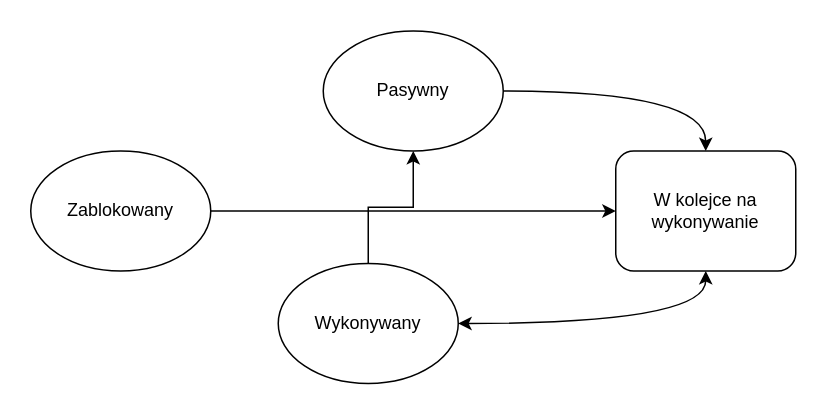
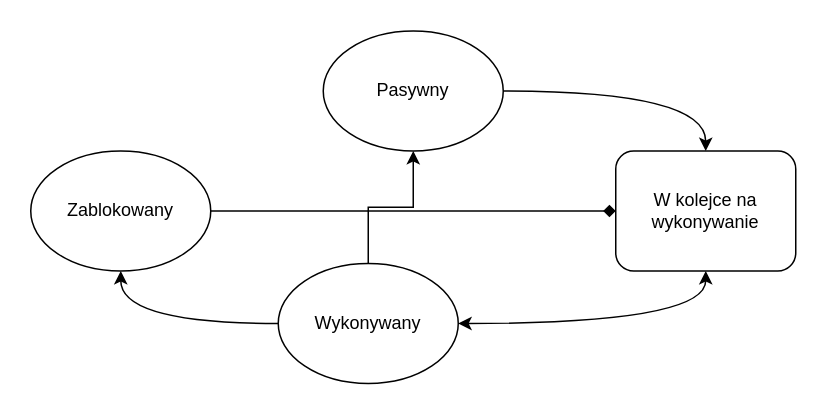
(604, 211) -> (603, 211)
none -> (193, 319)
